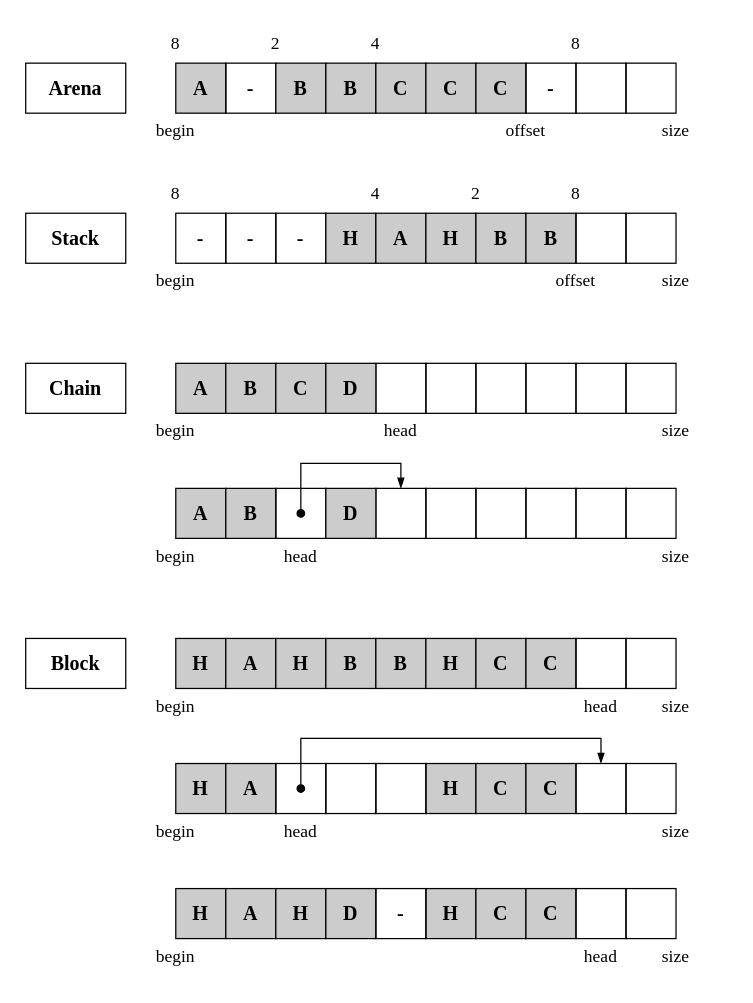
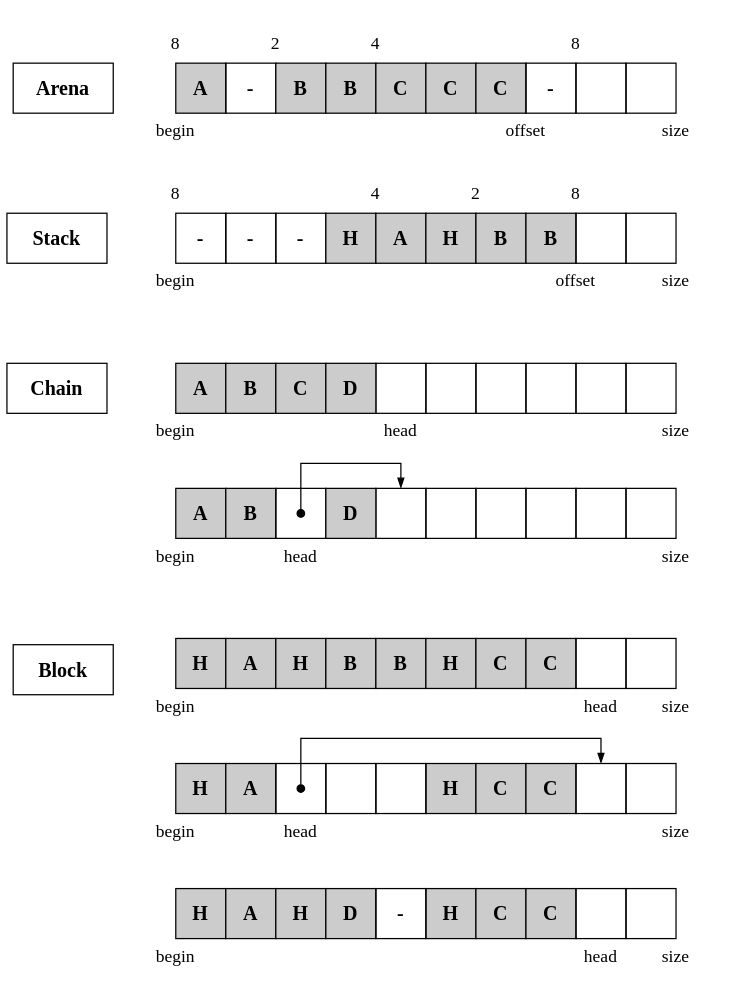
(76, 88) -> (63, 88)
(76, 238) -> (57, 238)
(76, 388) -> (57, 388)
(76, 663) -> (63, 669)
